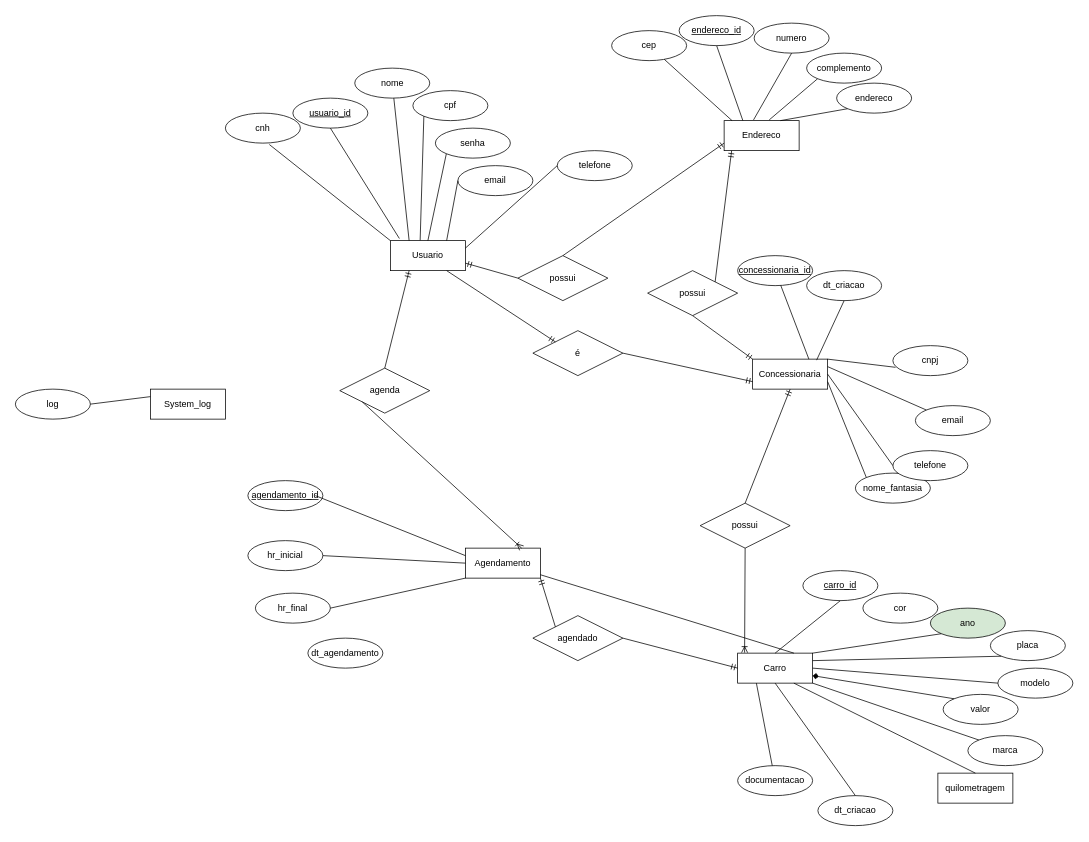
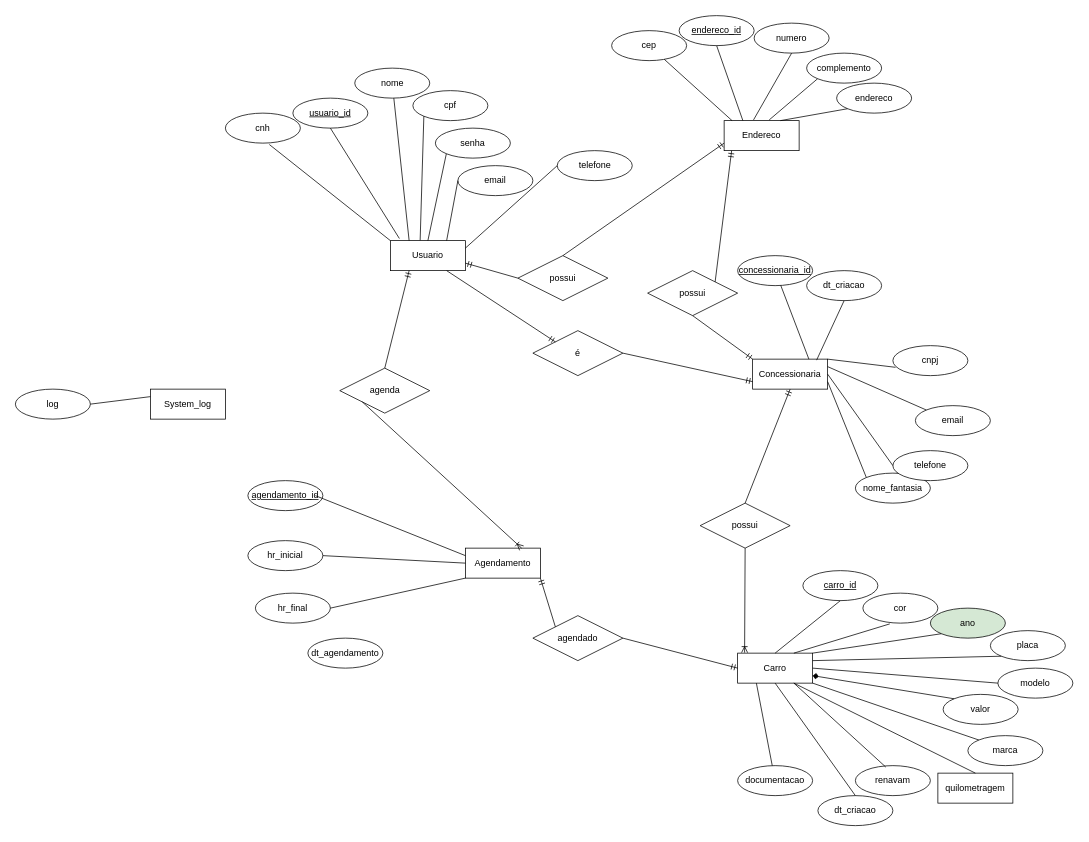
(668, 614) -> (842, 638)
none -> (841, 726)
none -> (893, 780)
